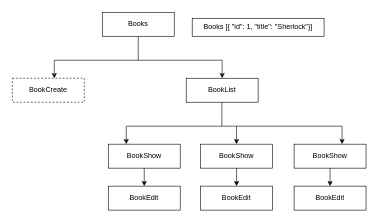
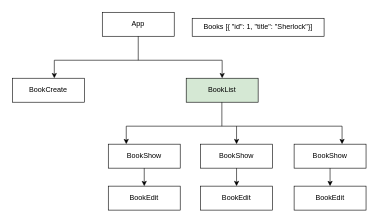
(138, 24) -> (138, 24)
(48, 90) -> (48, 90)
(222, 90) -> (222, 90)
